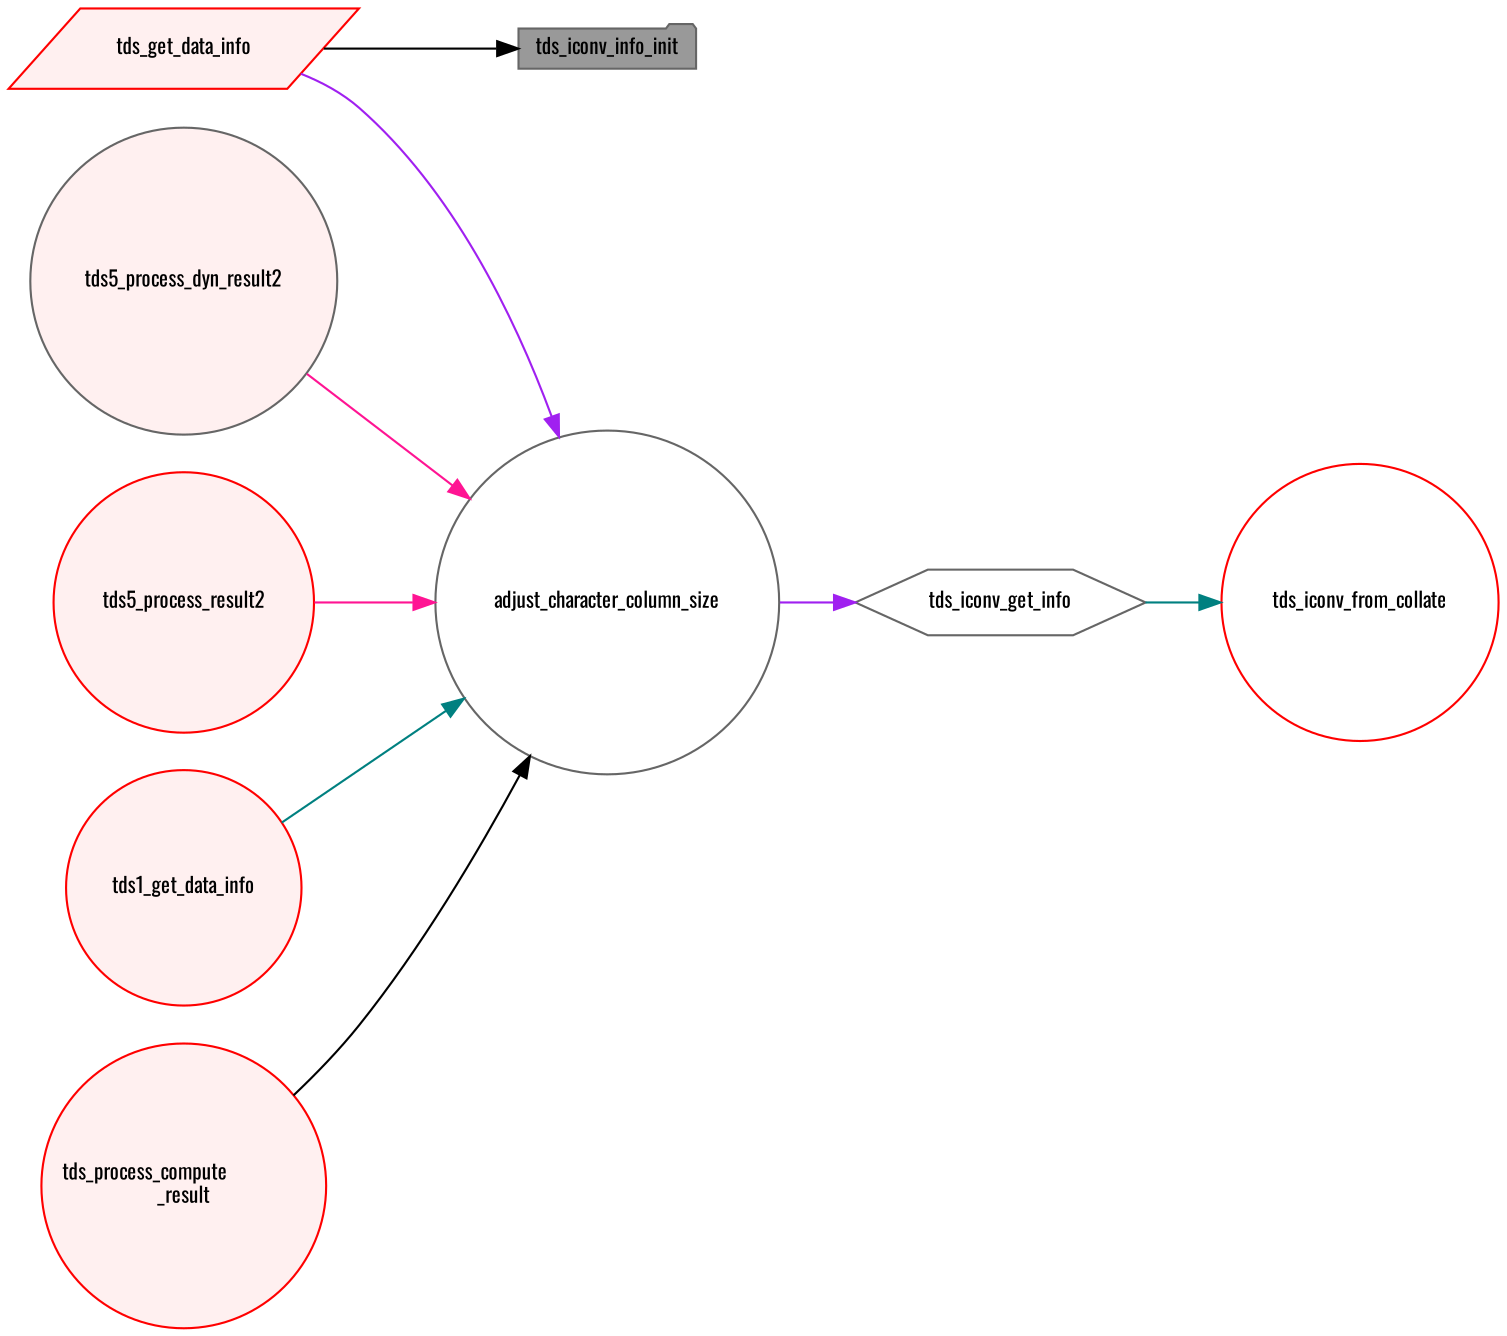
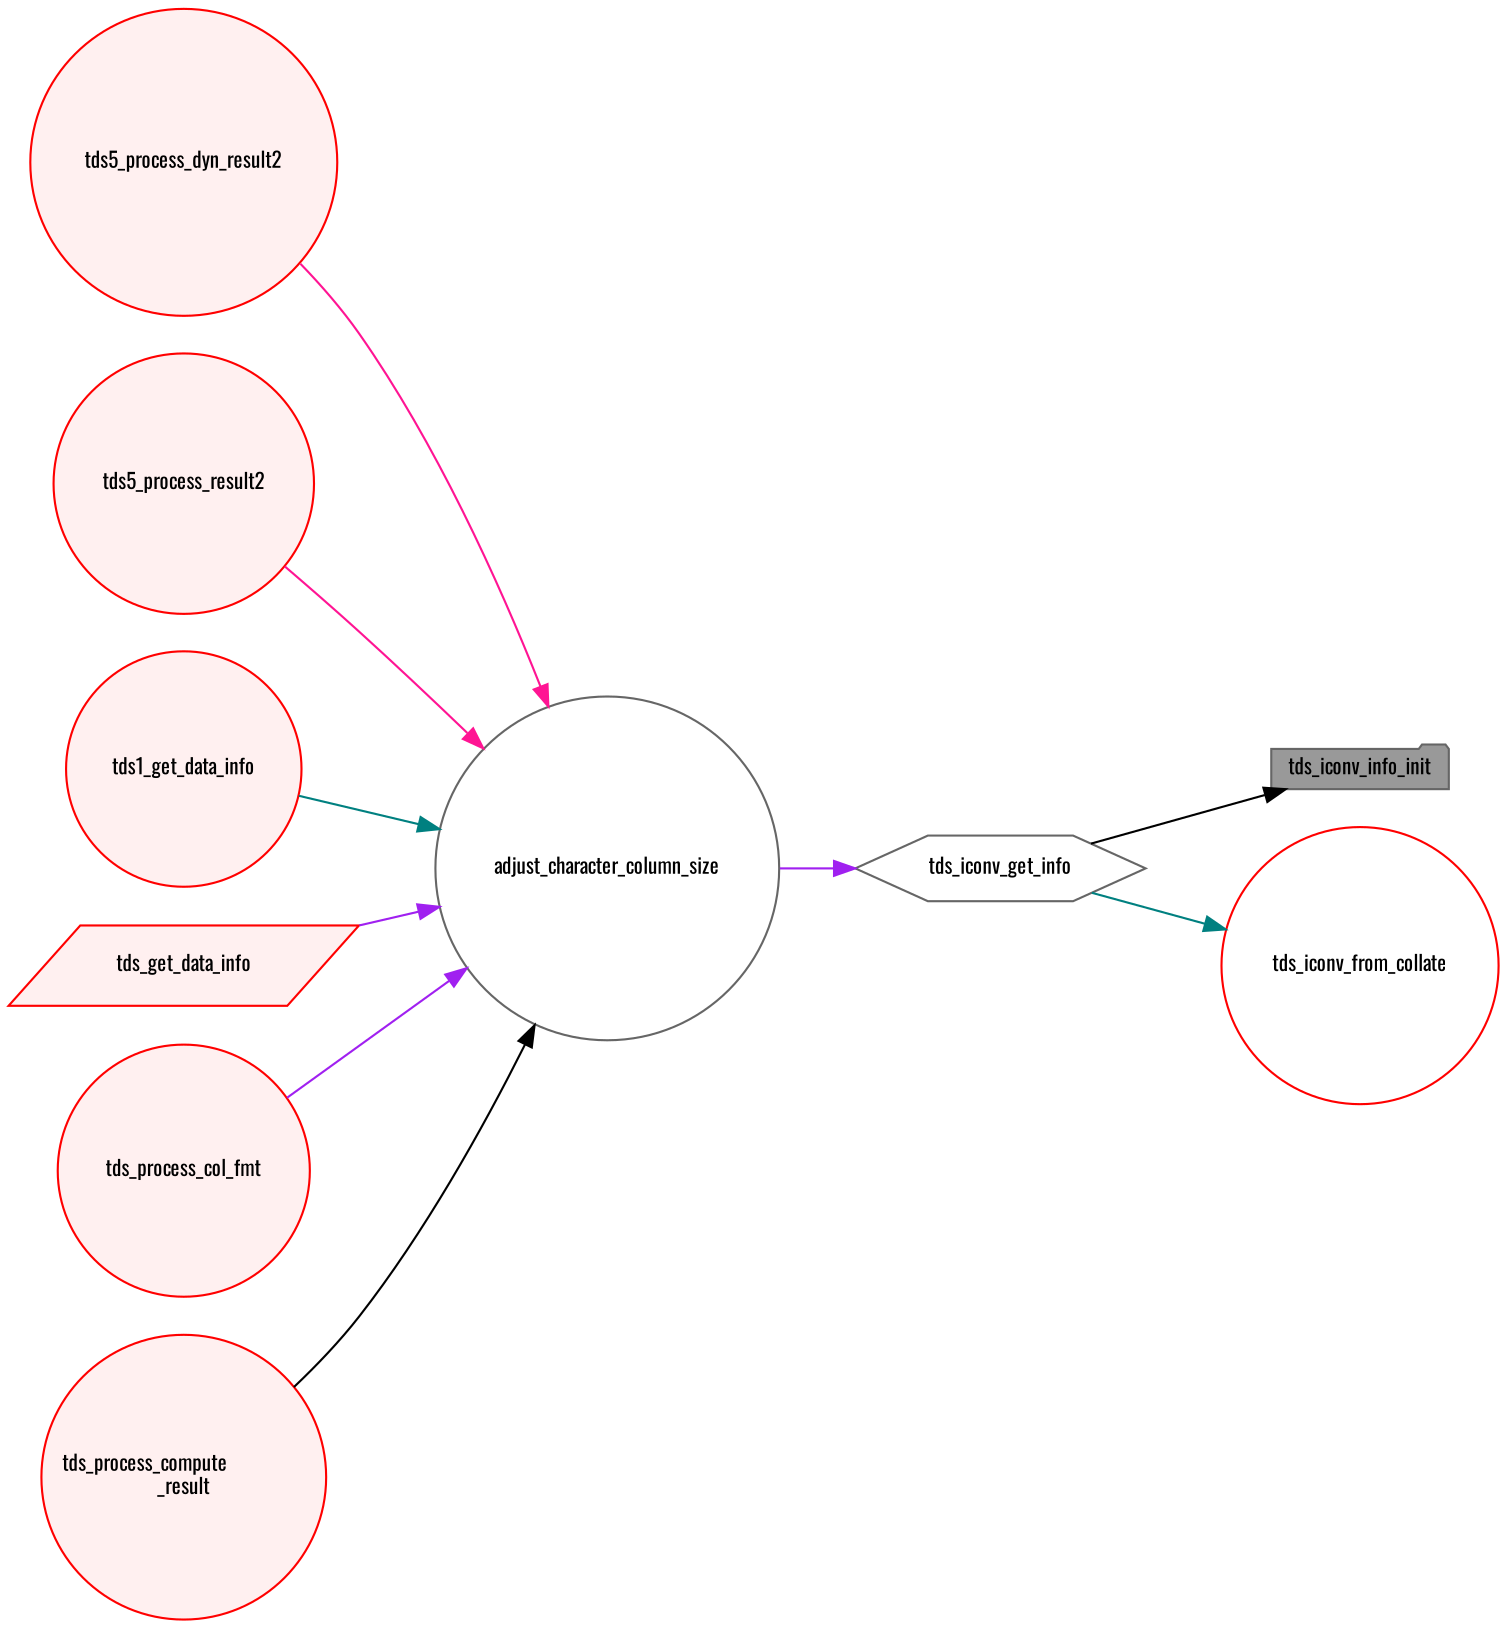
(410, 49) -> (1178, 819)
(184, 281) -> (184, 162)
none -> (184, 1171)
